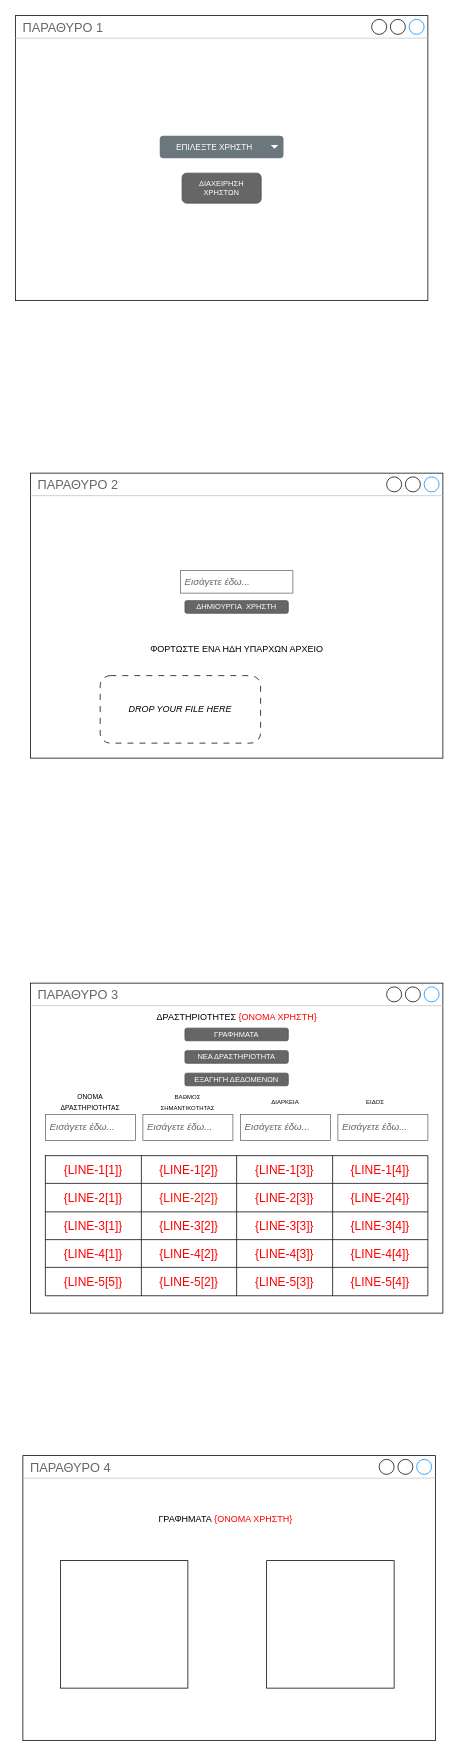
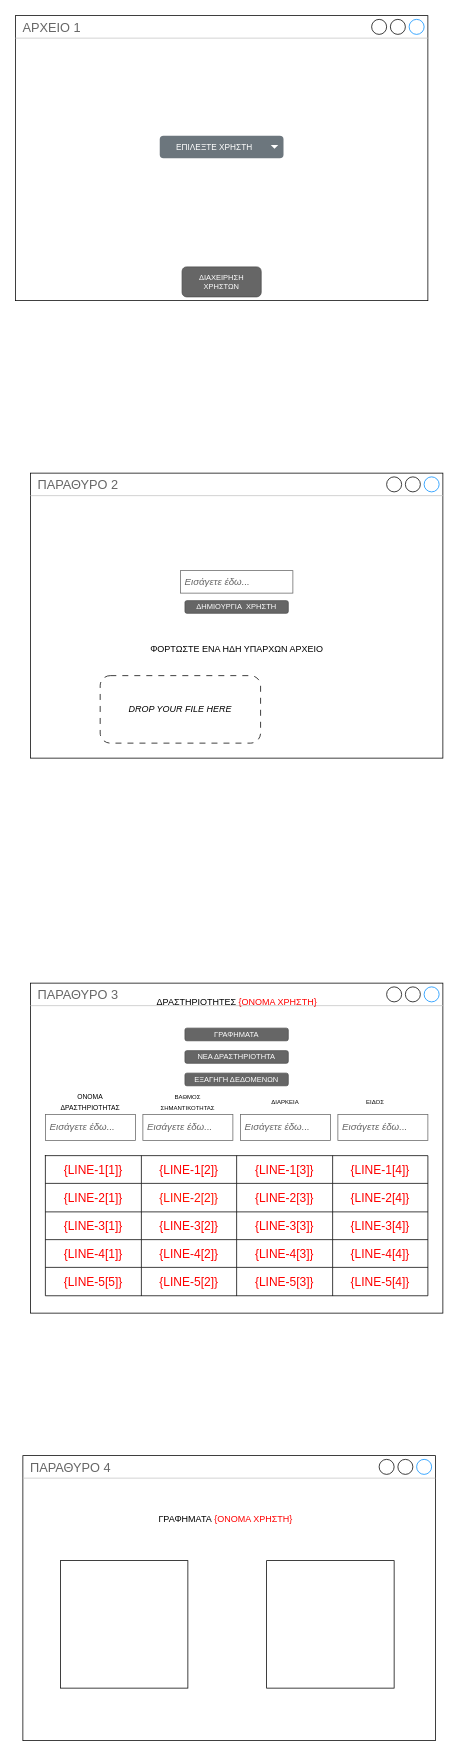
(57, 28) -> (50, 28)
(222, 188) -> (222, 282)
(237, 1017) -> (237, 1002)
